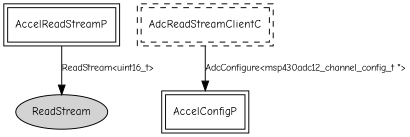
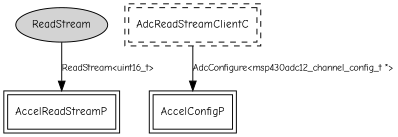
(62, 65) -> (62, 62)
